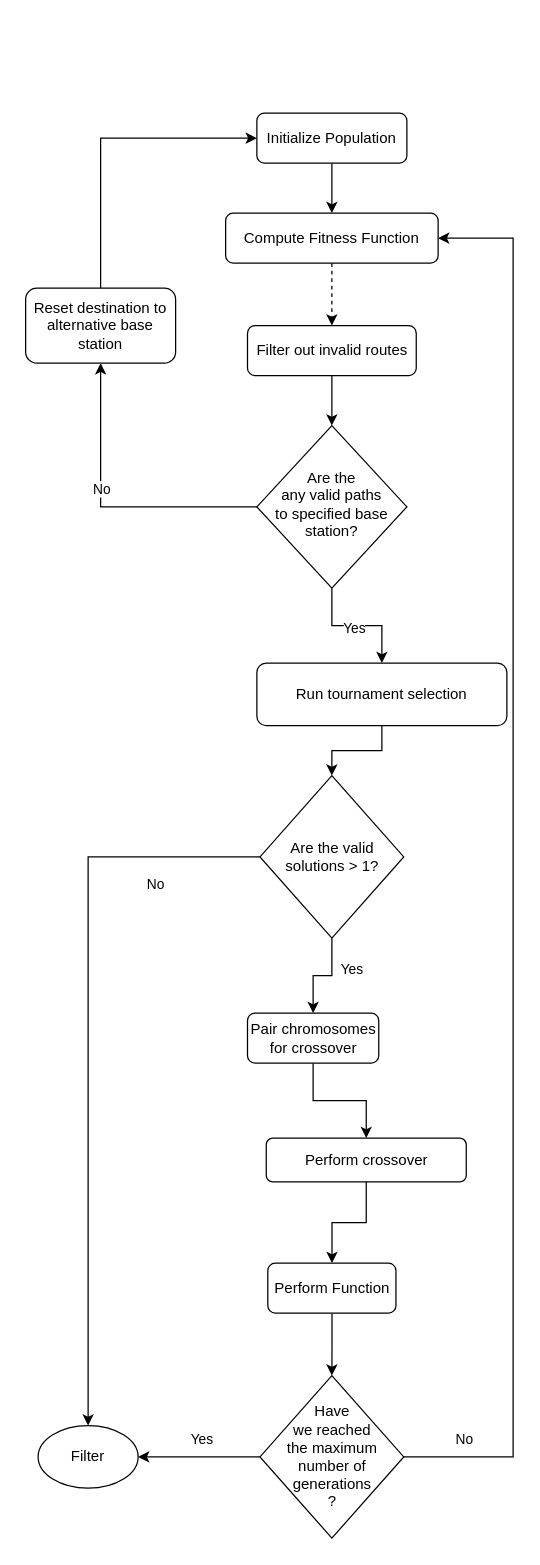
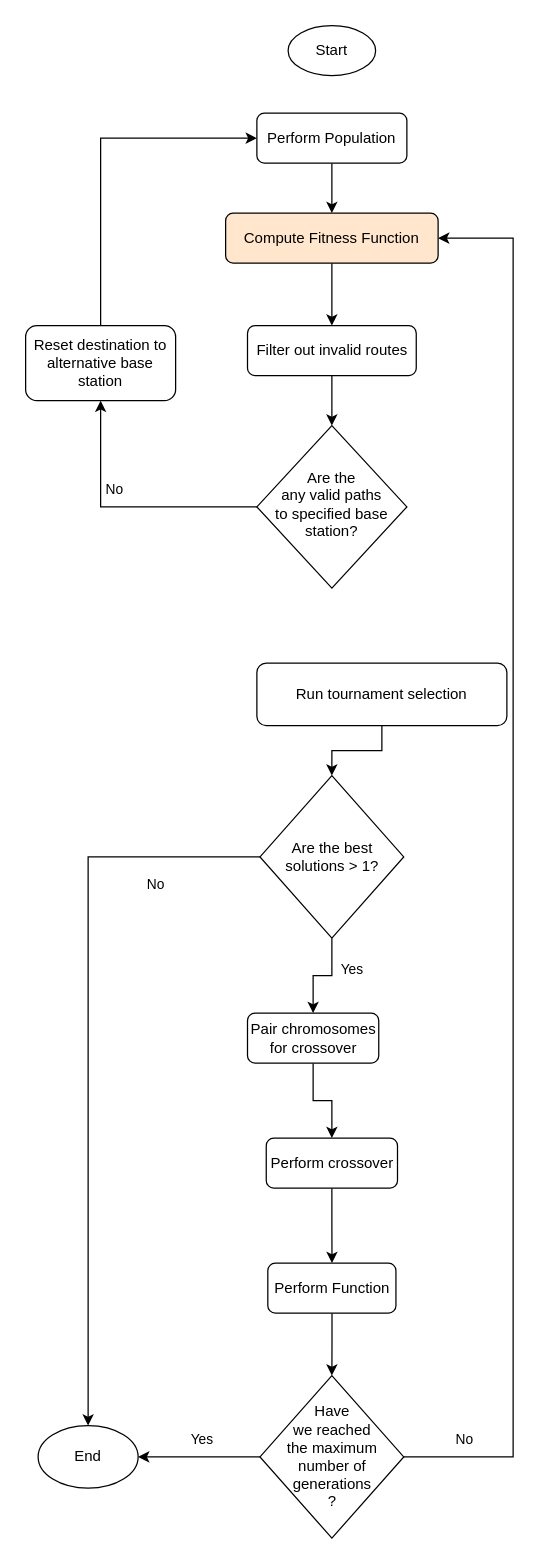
none -> (332, 51)
(332, 138) -> (332, 138)
(332, 238) -> (332, 238)
(332, 290) -> (332, 290)
(101, 326) -> (101, 363)
(353, 626) -> none
(333, 857) -> (333, 857)
(366, 1160) -> (332, 1163)
(88, 1457) -> (88, 1457)
